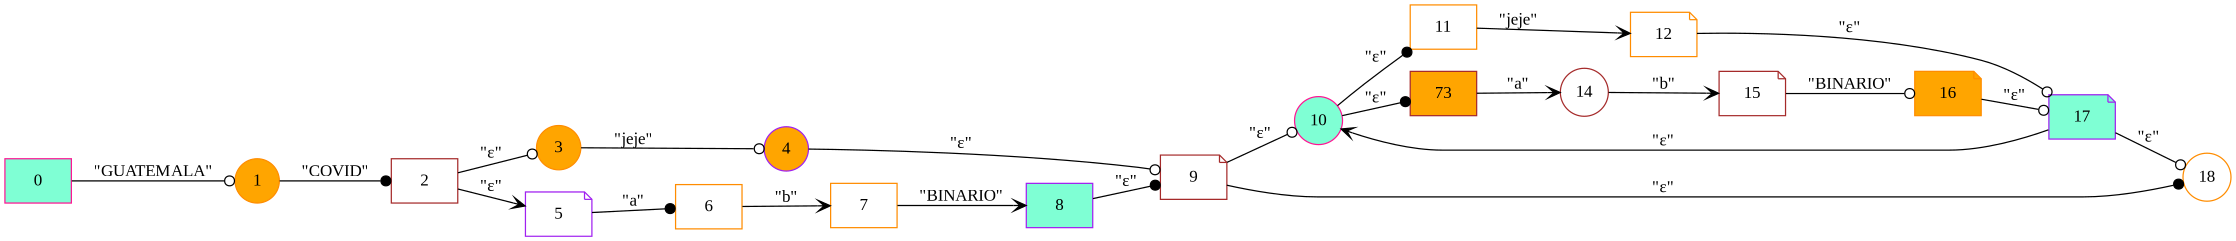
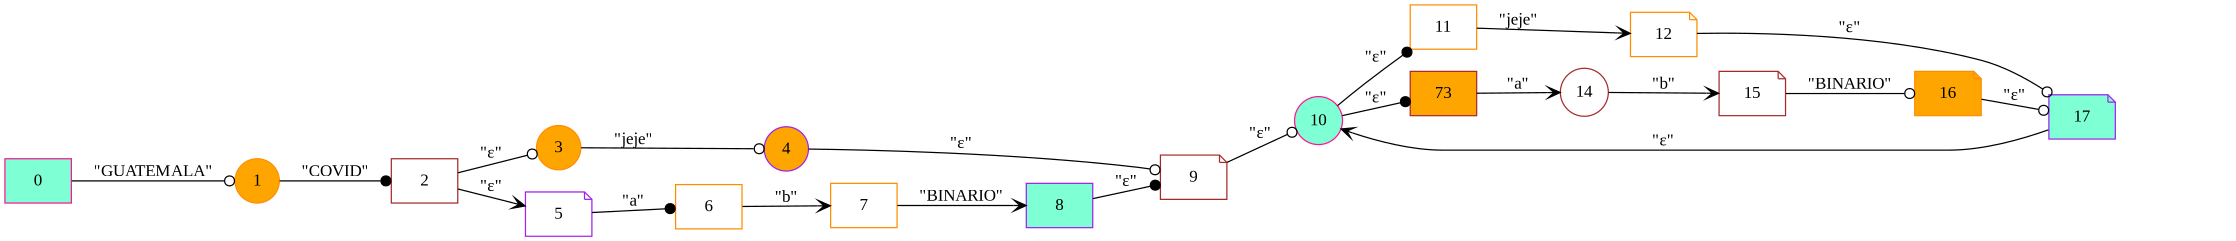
(2207, 177) -> none
